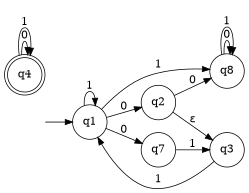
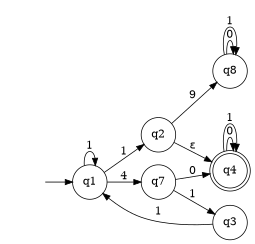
(147, 76) -> none
(193, 80) -> (193, 95)
(124, 107) -> (124, 152)
(190, 124) -> (190, 150)
(124, 130) -> (124, 176)
none -> (189, 177)
